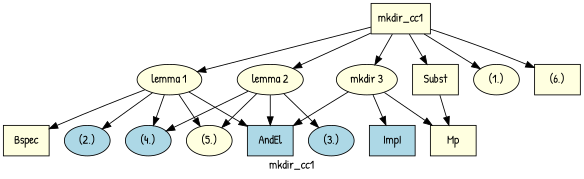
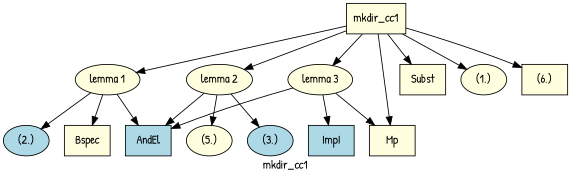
(367, 80) -> (320, 80)
(443, 106) -> (384, 75)
(187, 107) -> none
(148, 141) -> none
